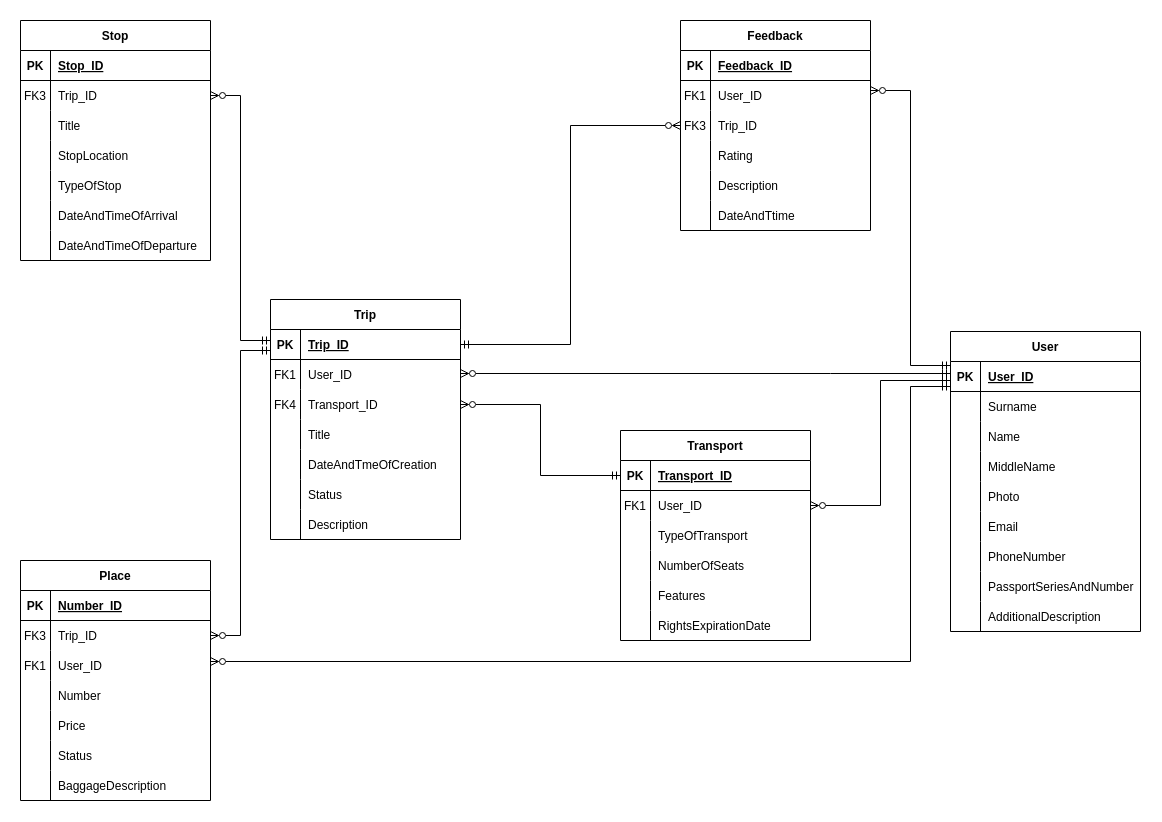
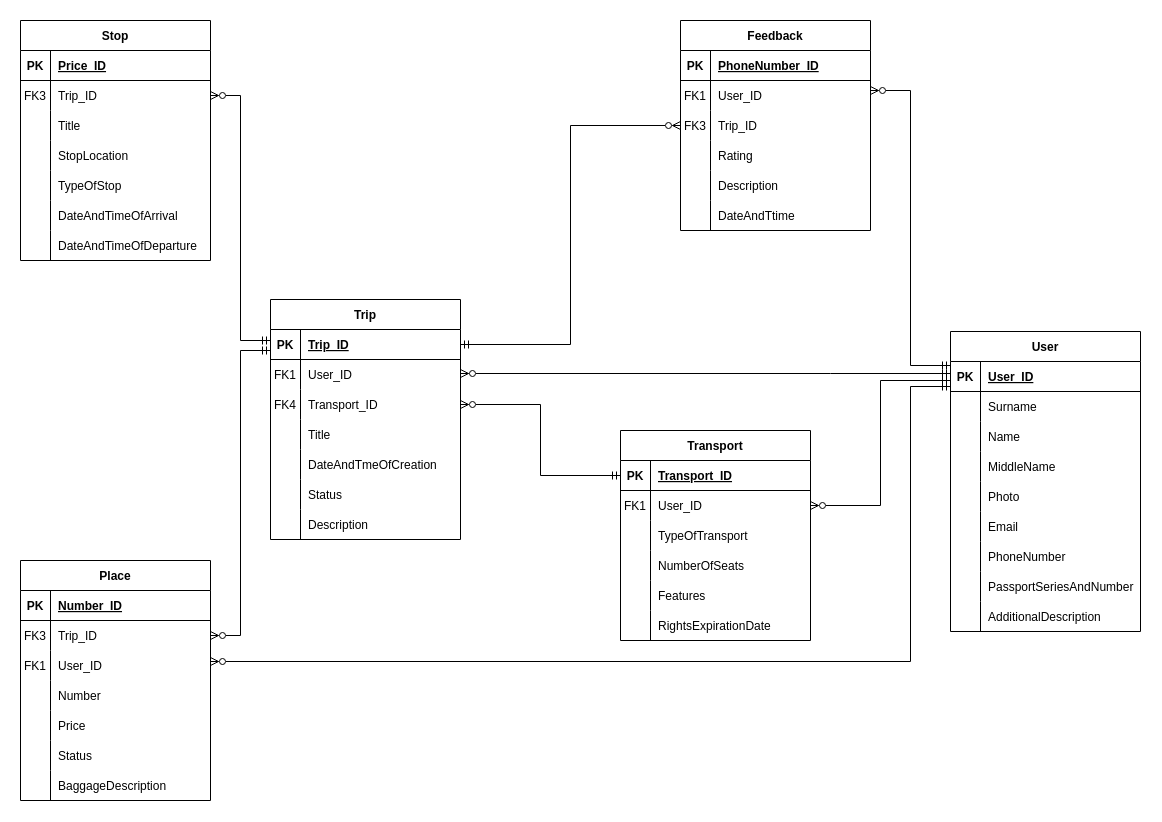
(82, 66) -> (83, 66)
(755, 66) -> (765, 66)
